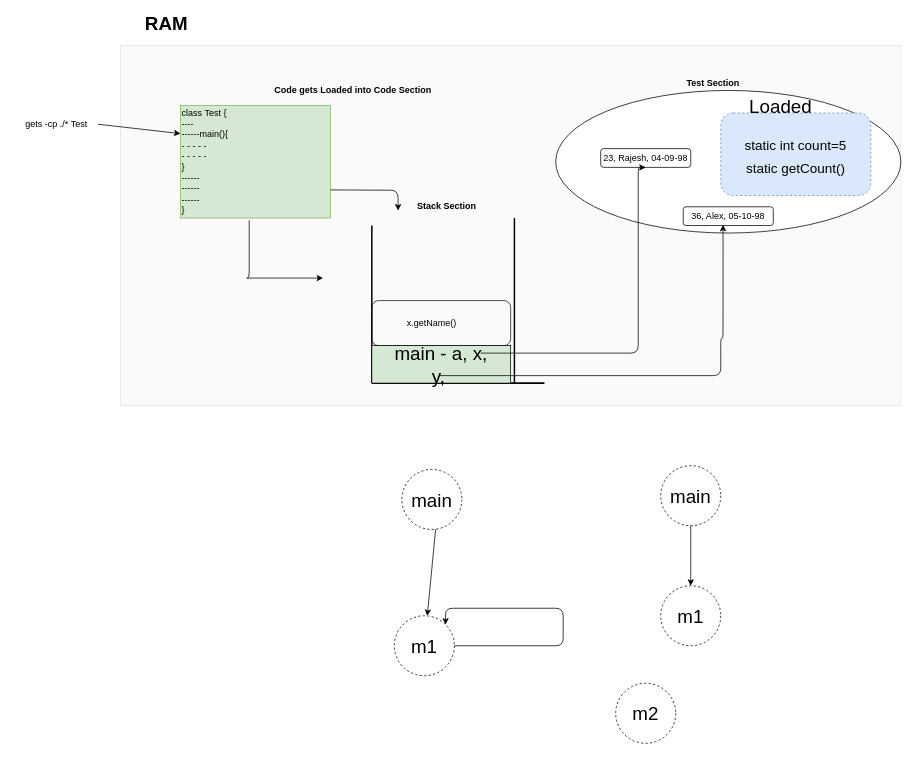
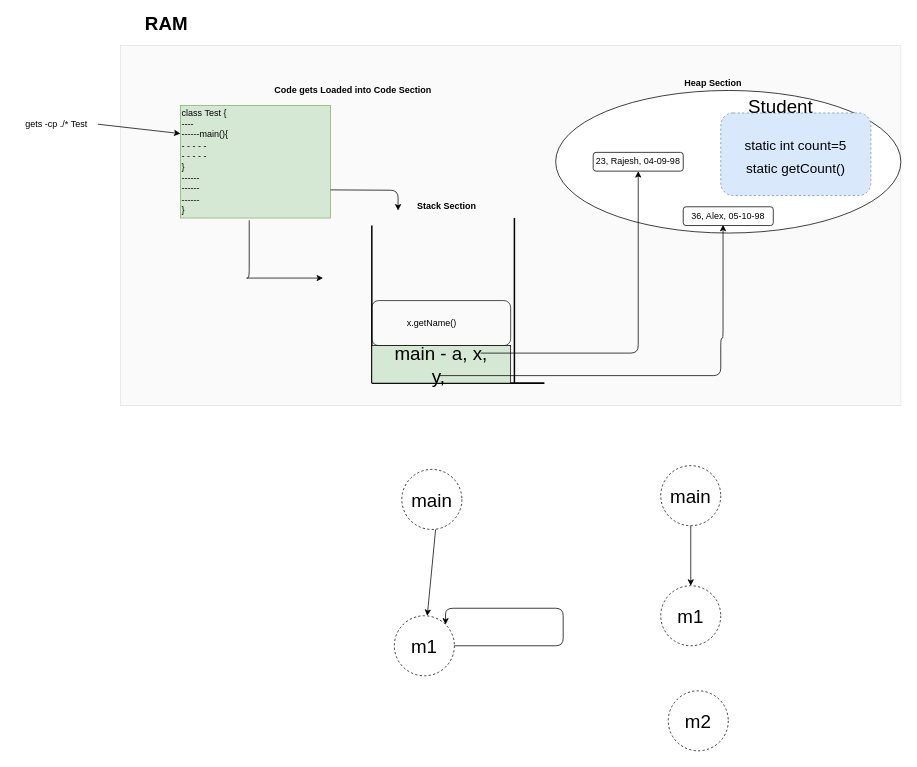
(713, 83) -> (713, 83)
(780, 105) -> (780, 105)
(645, 158) -> (638, 162)
(645, 713) -> (698, 720)
